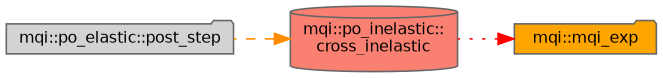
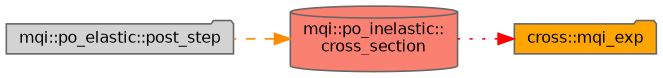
(374, 39) -> (374, 39)
(585, 39) -> (585, 39)
